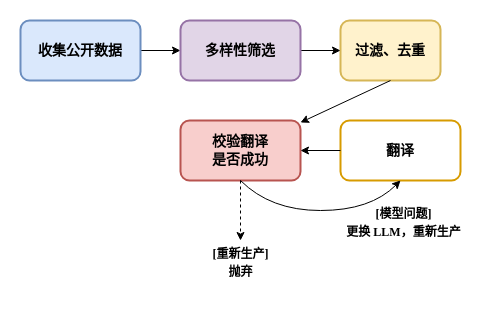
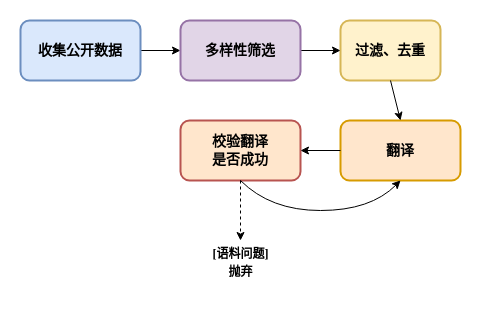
(348, 100) -> (395, 97)
(241, 151) -> (241, 151)
(401, 151) -> (401, 151)
(404, 223) -> none
(241, 263) -> (241, 263)
